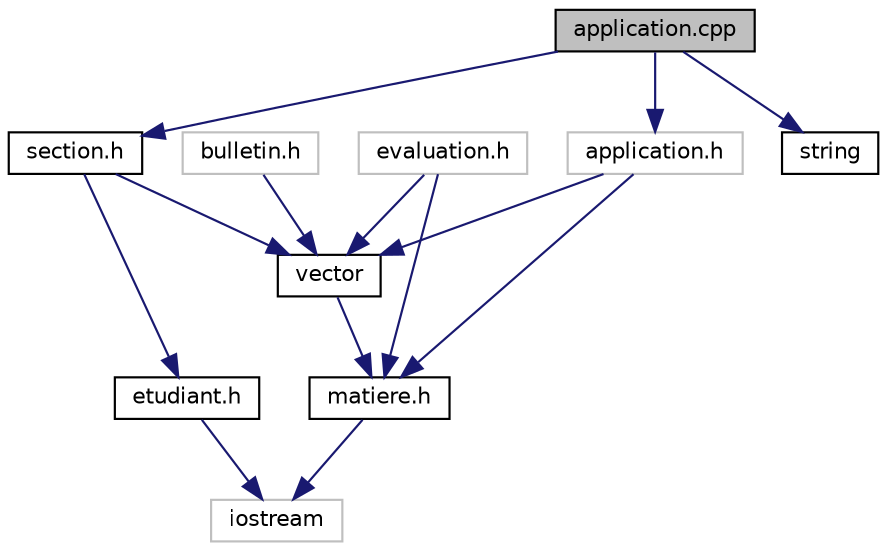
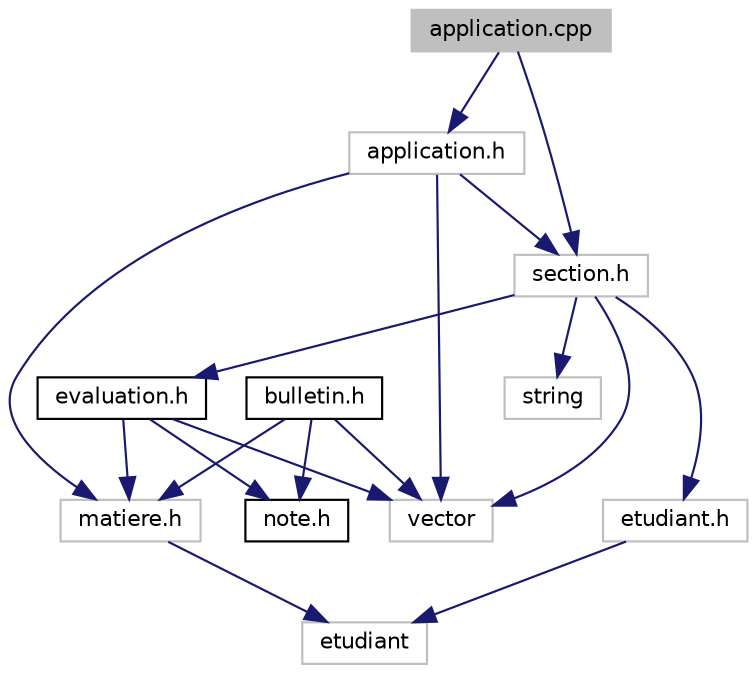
(655, 31) -> (511, 31)
(733, 86) -> (570, 326)
(75, 153) -> (581, 276)
(250, 153) -> (314, 398)
(443, 153) -> (122, 398)
(830, 153) -> (553, 398)
none -> (500, 207)
(329, 276) -> (441, 521)
(350, 327) -> (229, 455)
none -> (365, 333)
(187, 398) -> (675, 521)
(380, 398) -> (131, 521)
(277, 521) -> (365, 643)
none -> (297, 521)
